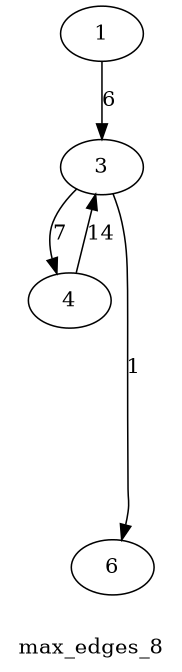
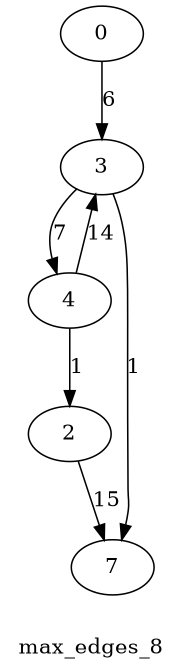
(102, 34) -> (102, 34)
none -> (70, 434)
(113, 567) -> (113, 567)
